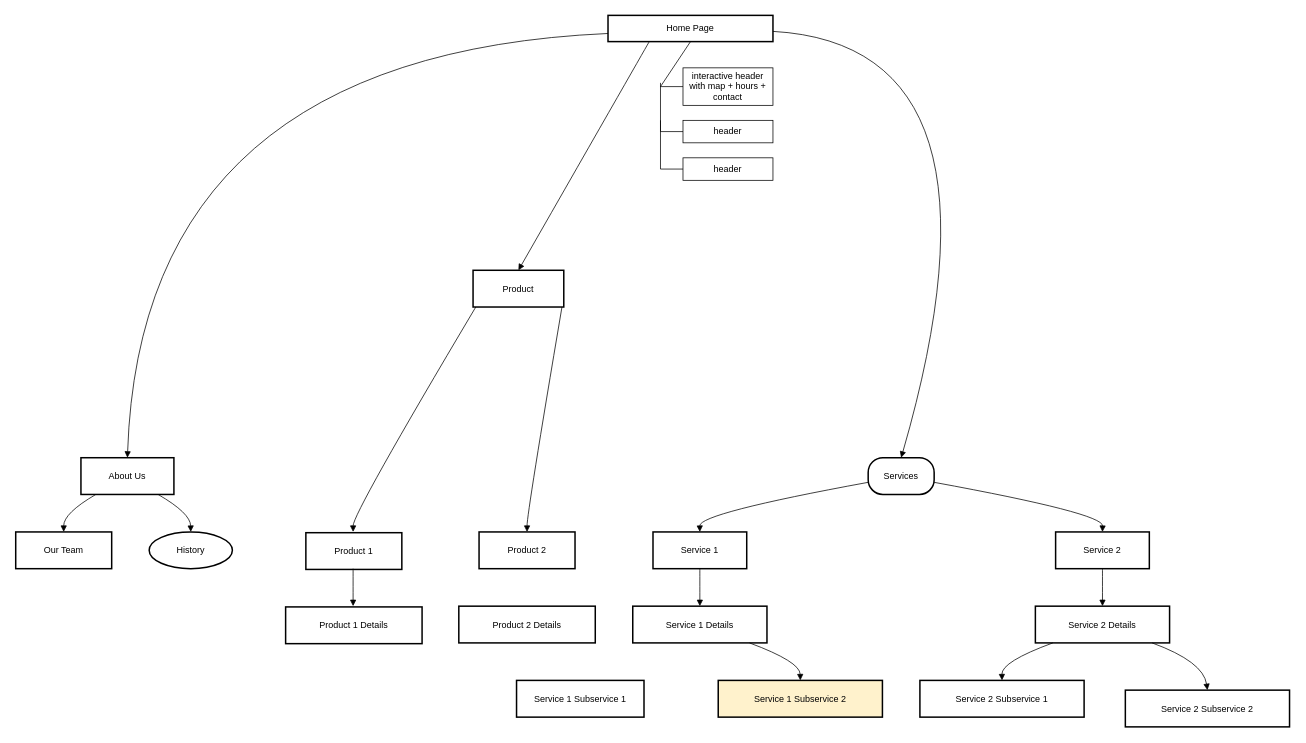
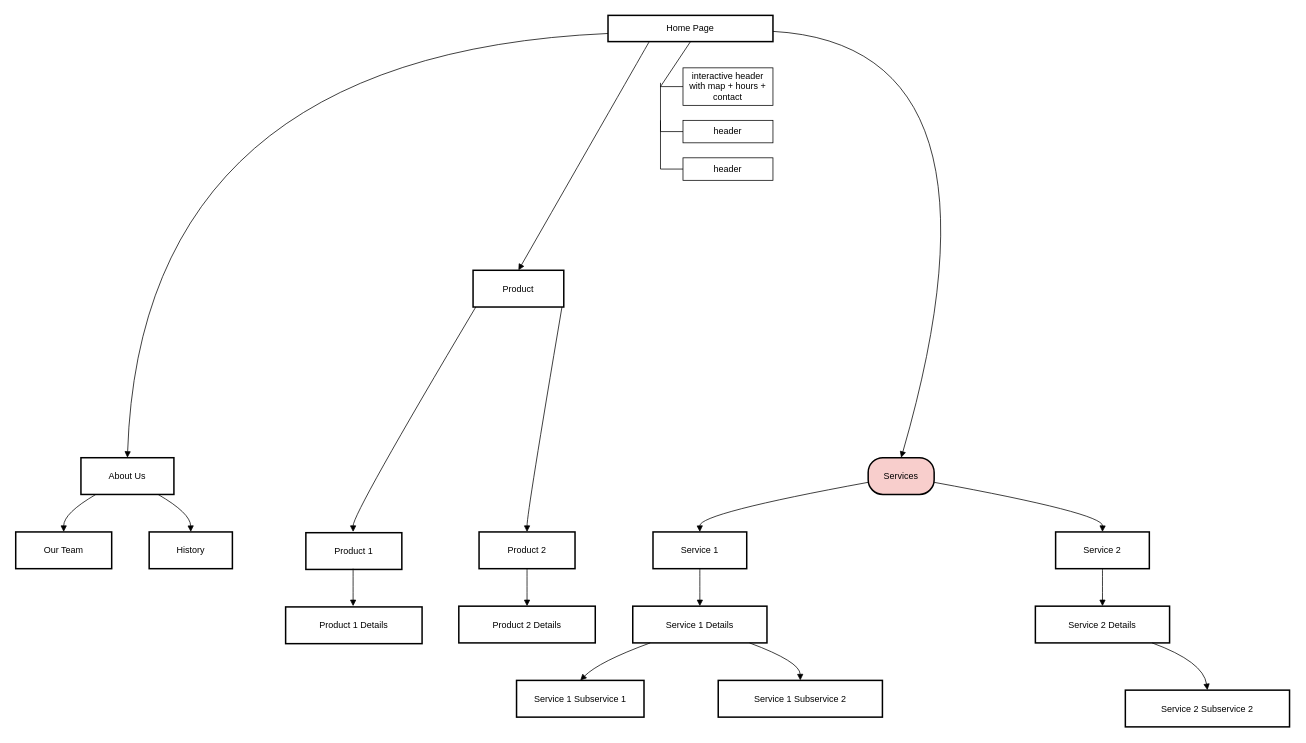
(901, 476) -> (901, 476)
(191, 551) -> (191, 551)
none -> (527, 598)
(1025, 655) -> none
none -> (615, 657)
(800, 699) -> (800, 699)
(1002, 699) -> none
